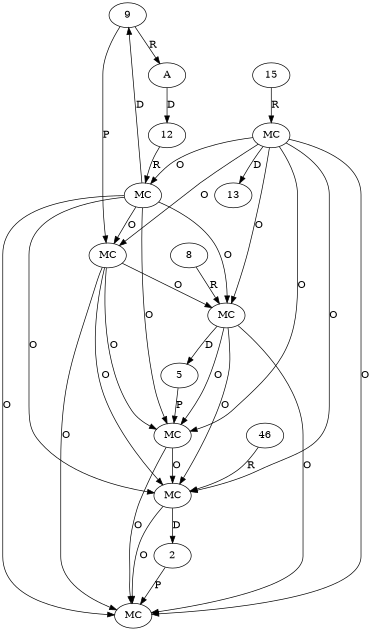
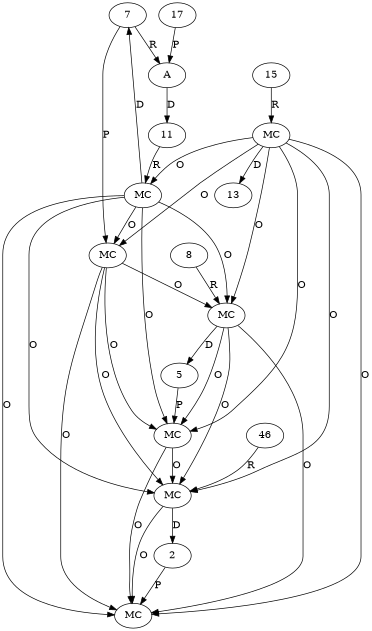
(128, 15) -> (128, 15)
none -> (177, 15)
(167, 135) -> (167, 135)
